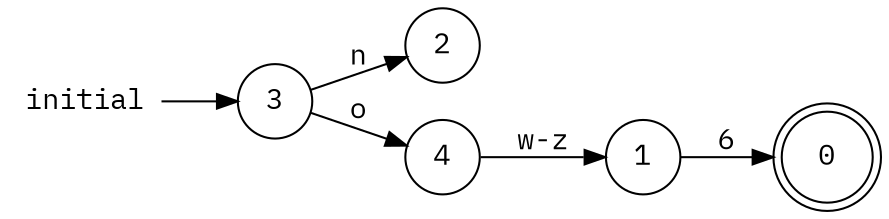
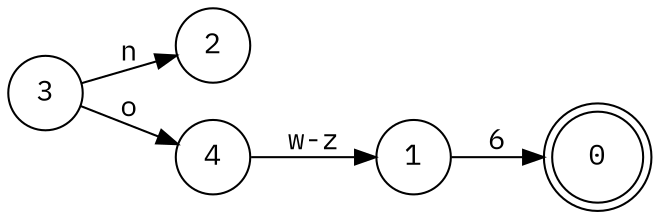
(85, 101) -> none
